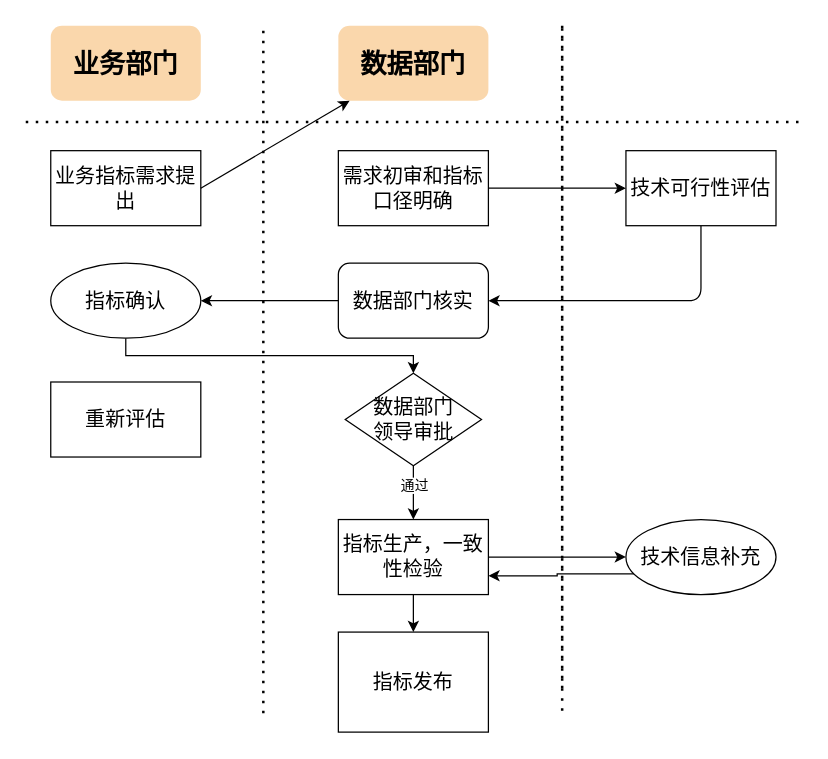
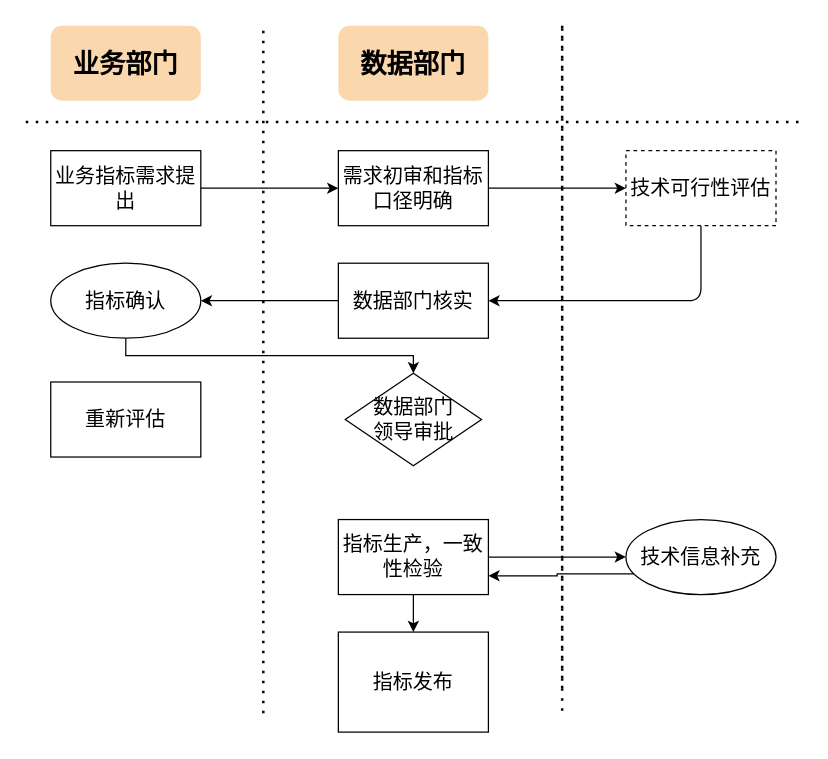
(255, 156) -> (265, 188)
(701, 188) -> (701, 188)
(413, 301) -> (413, 301)
(413, 488) -> none
